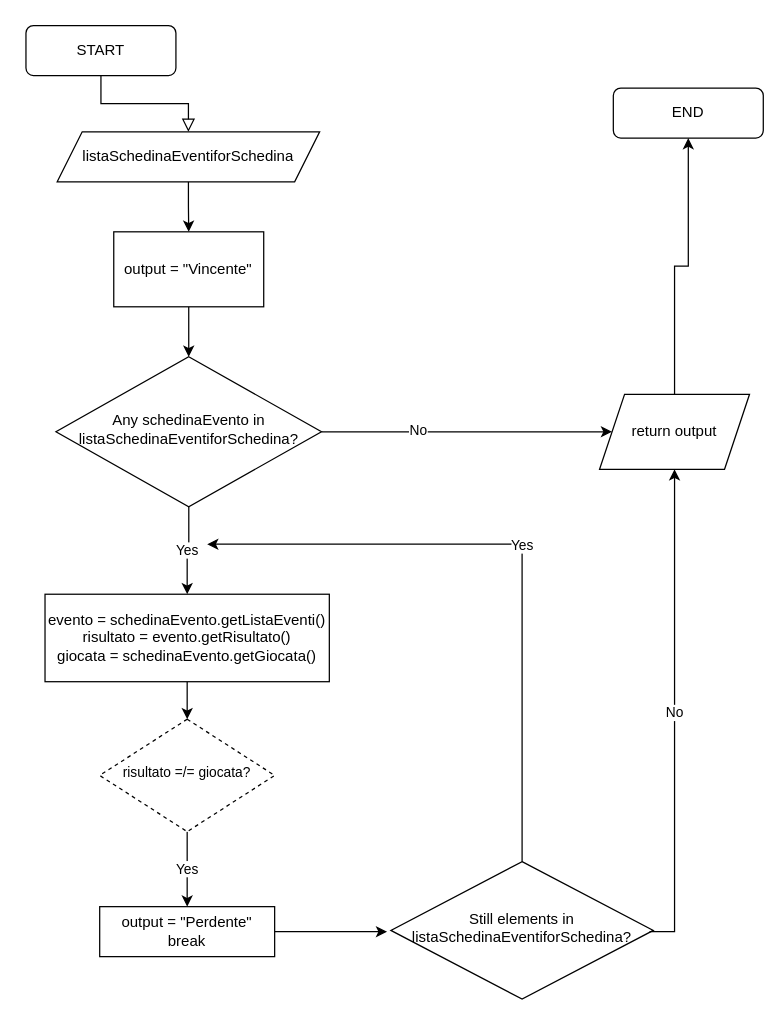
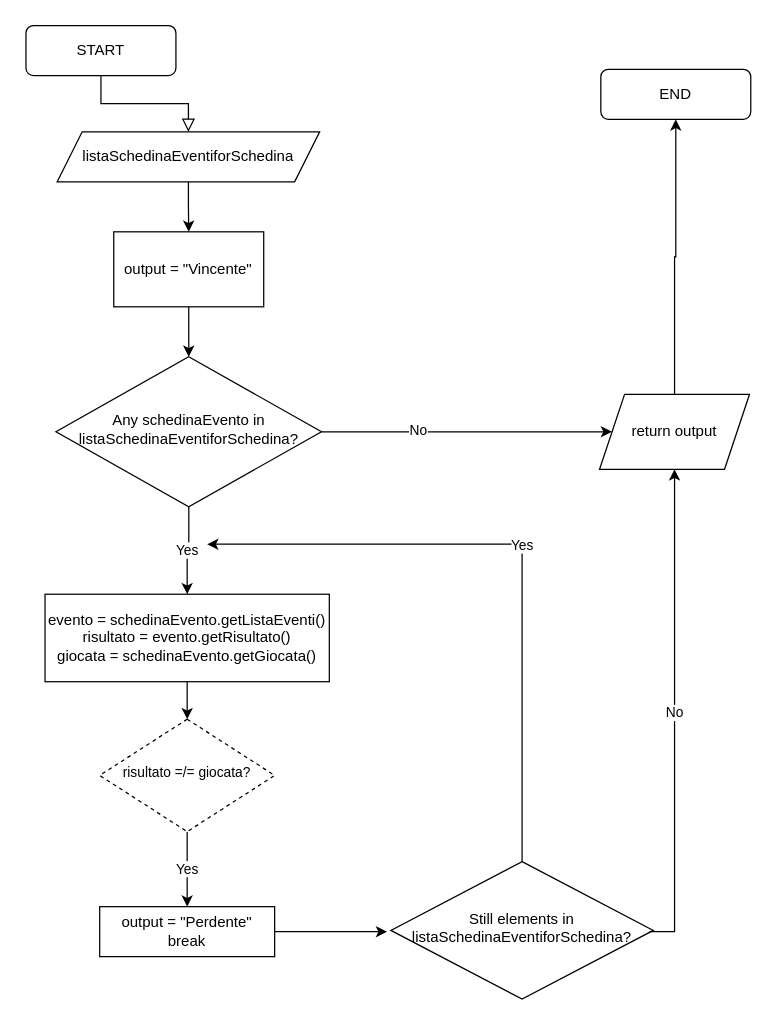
(688, 113) -> (676, 94)
